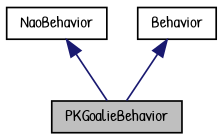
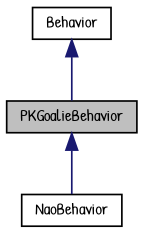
(92, 77) -> (72, 172)
